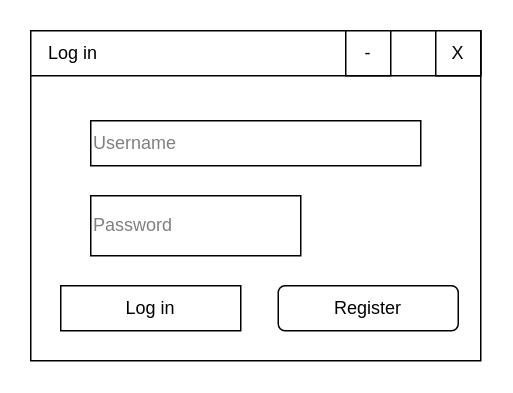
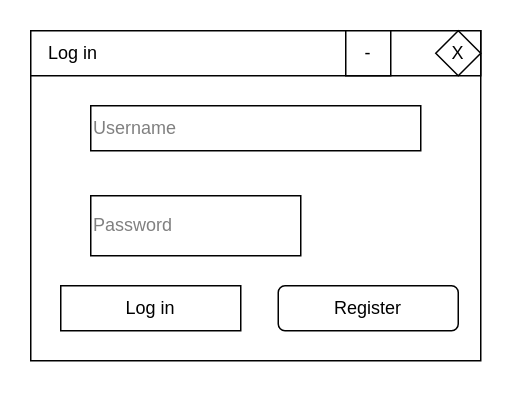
(458, 53) -> (458, 53)
(256, 143) -> (256, 128)
